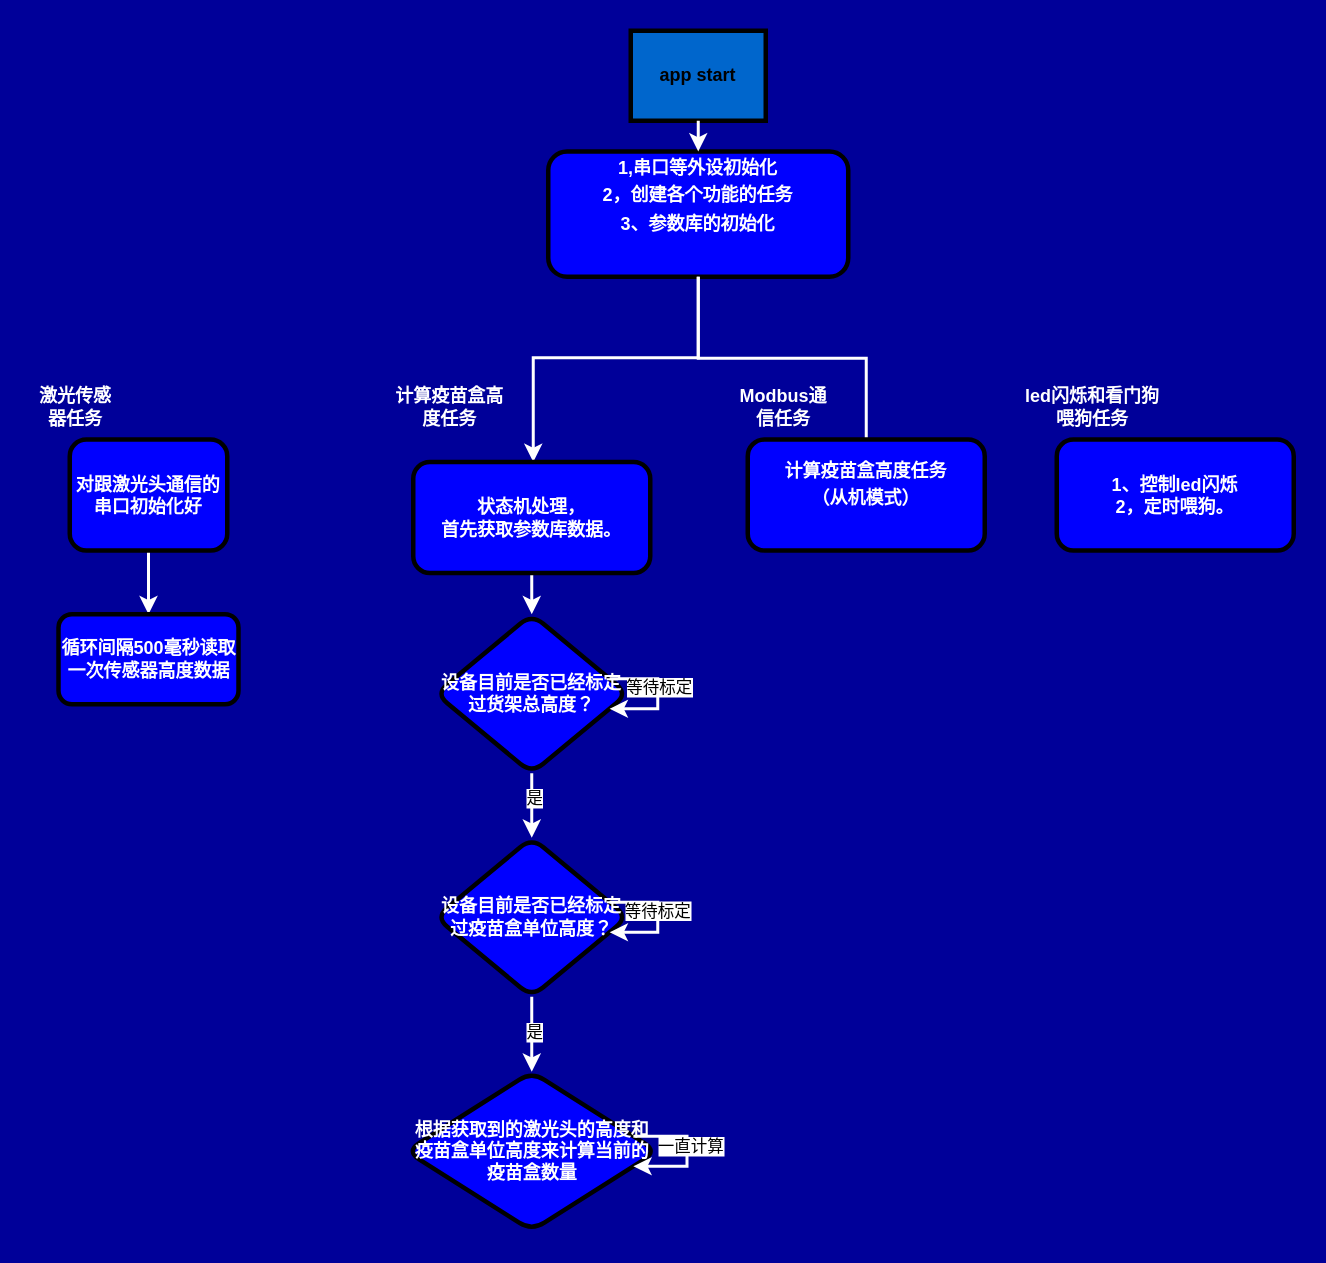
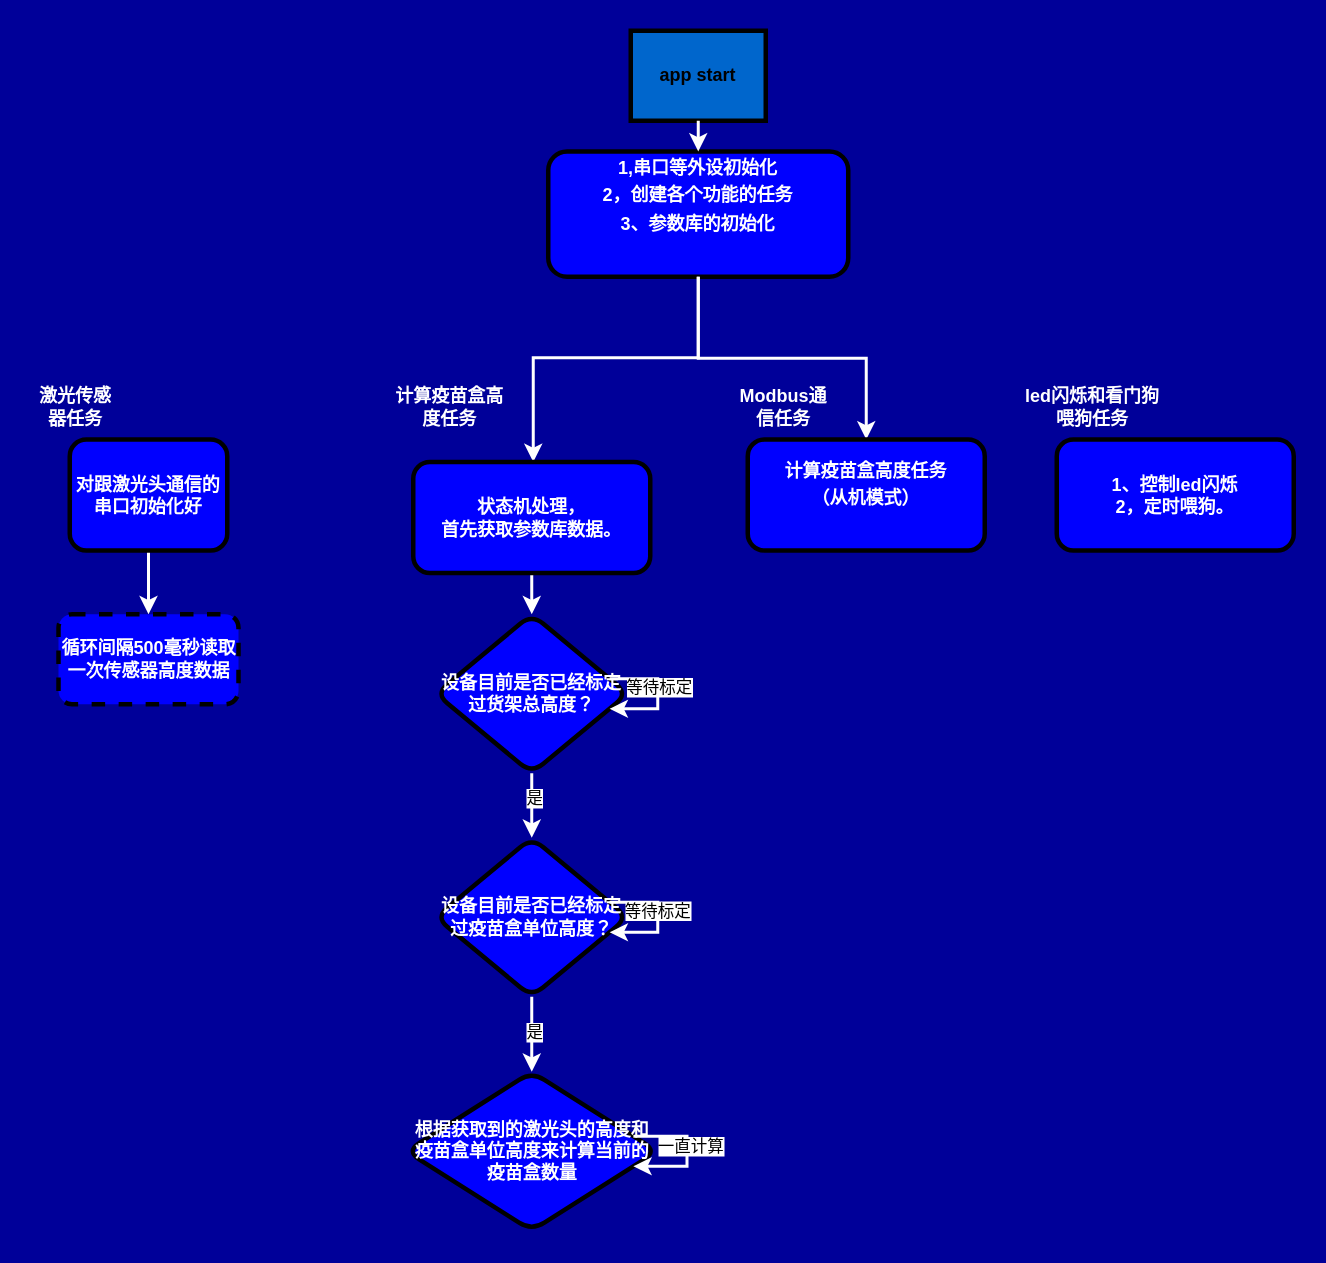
(866, 429) -> (866, 424)
(149, 659) -> (149, 659)
